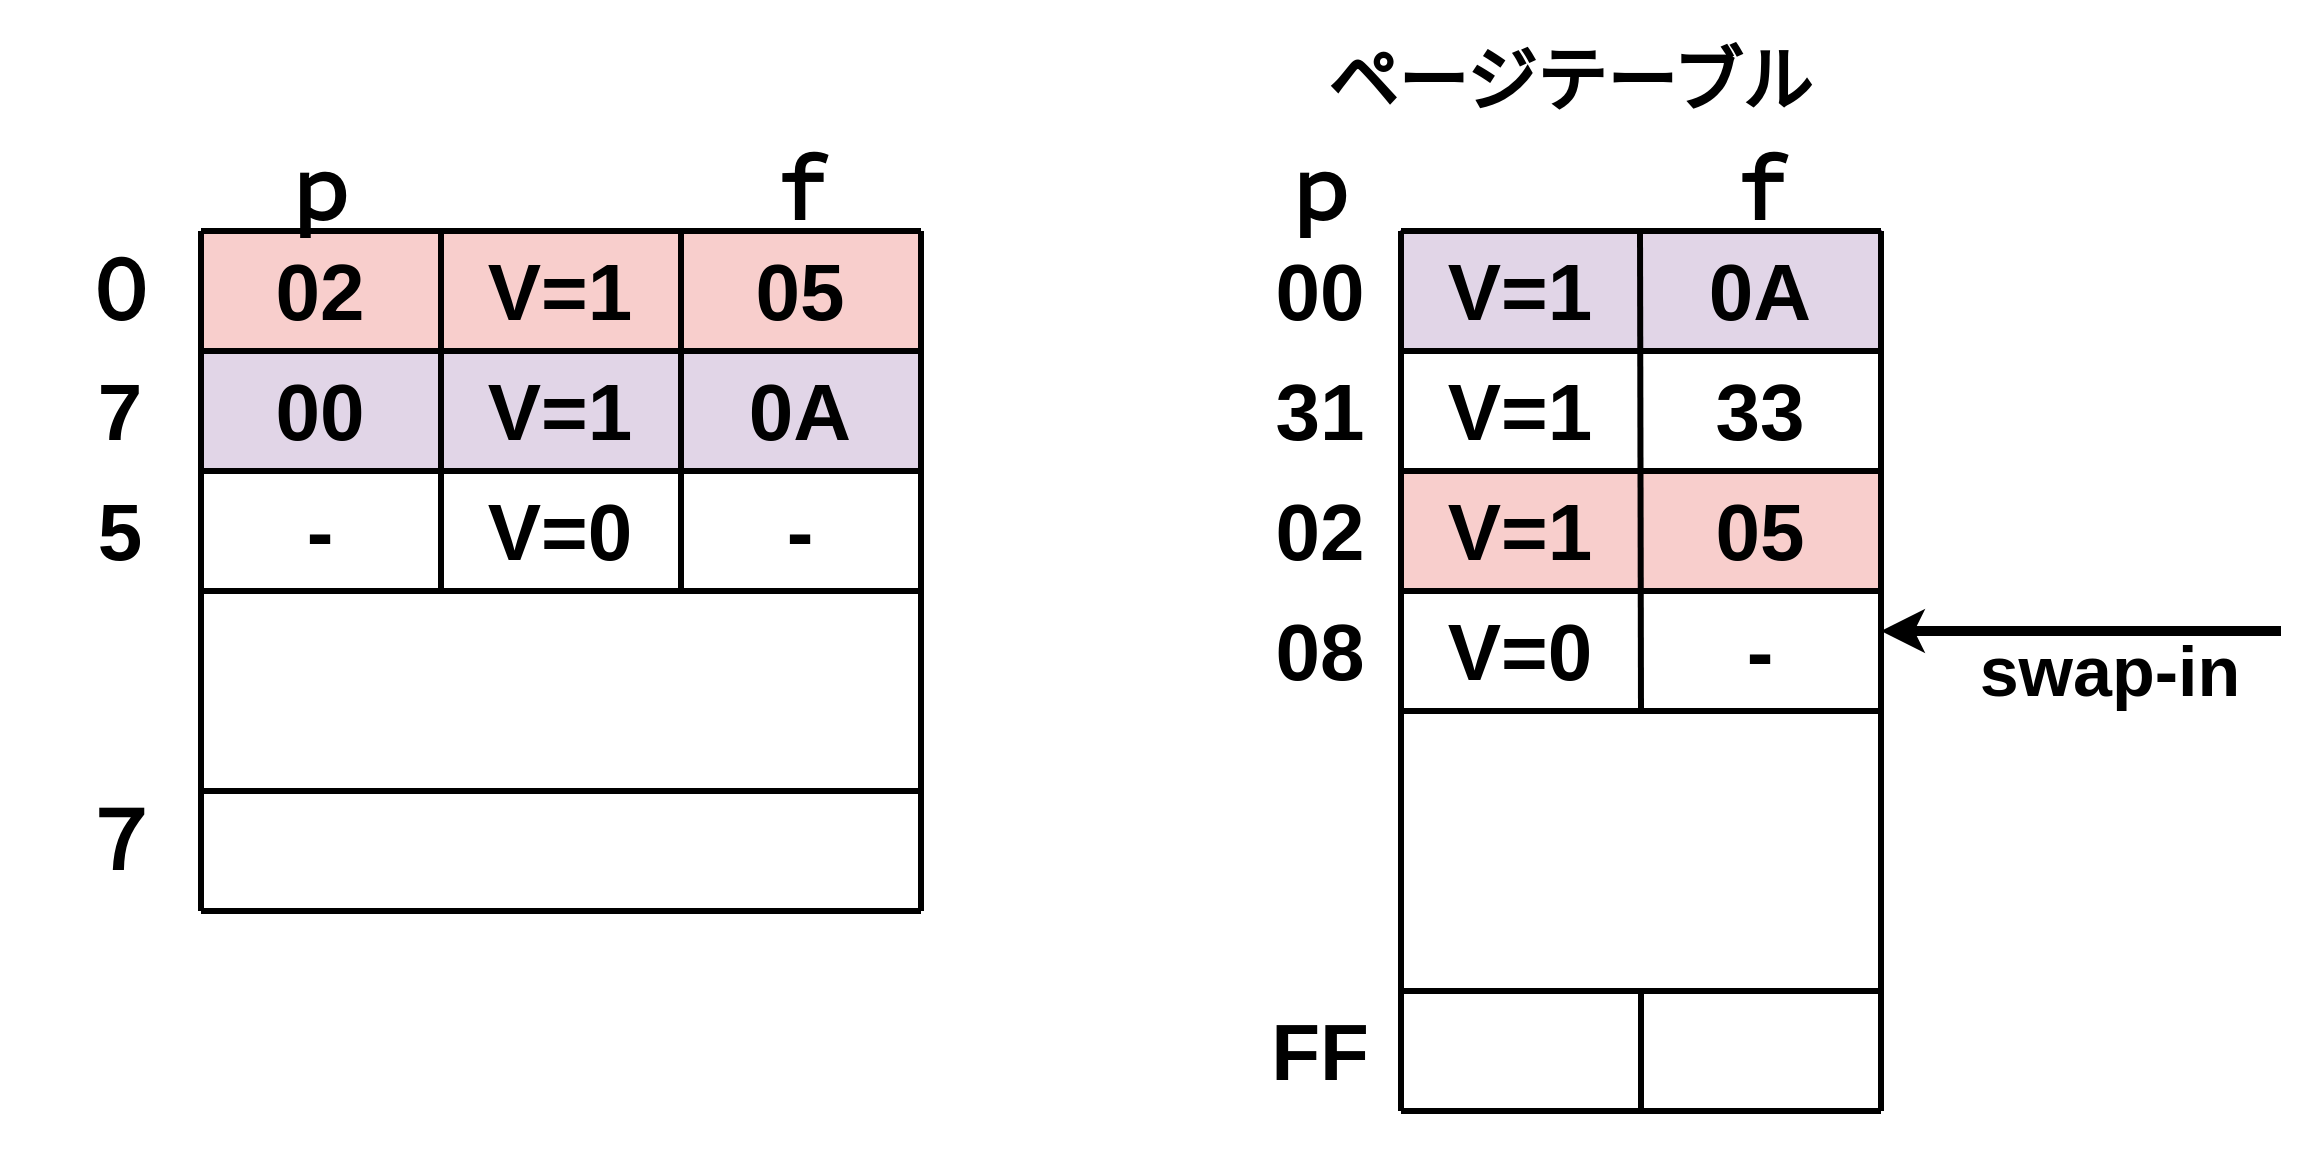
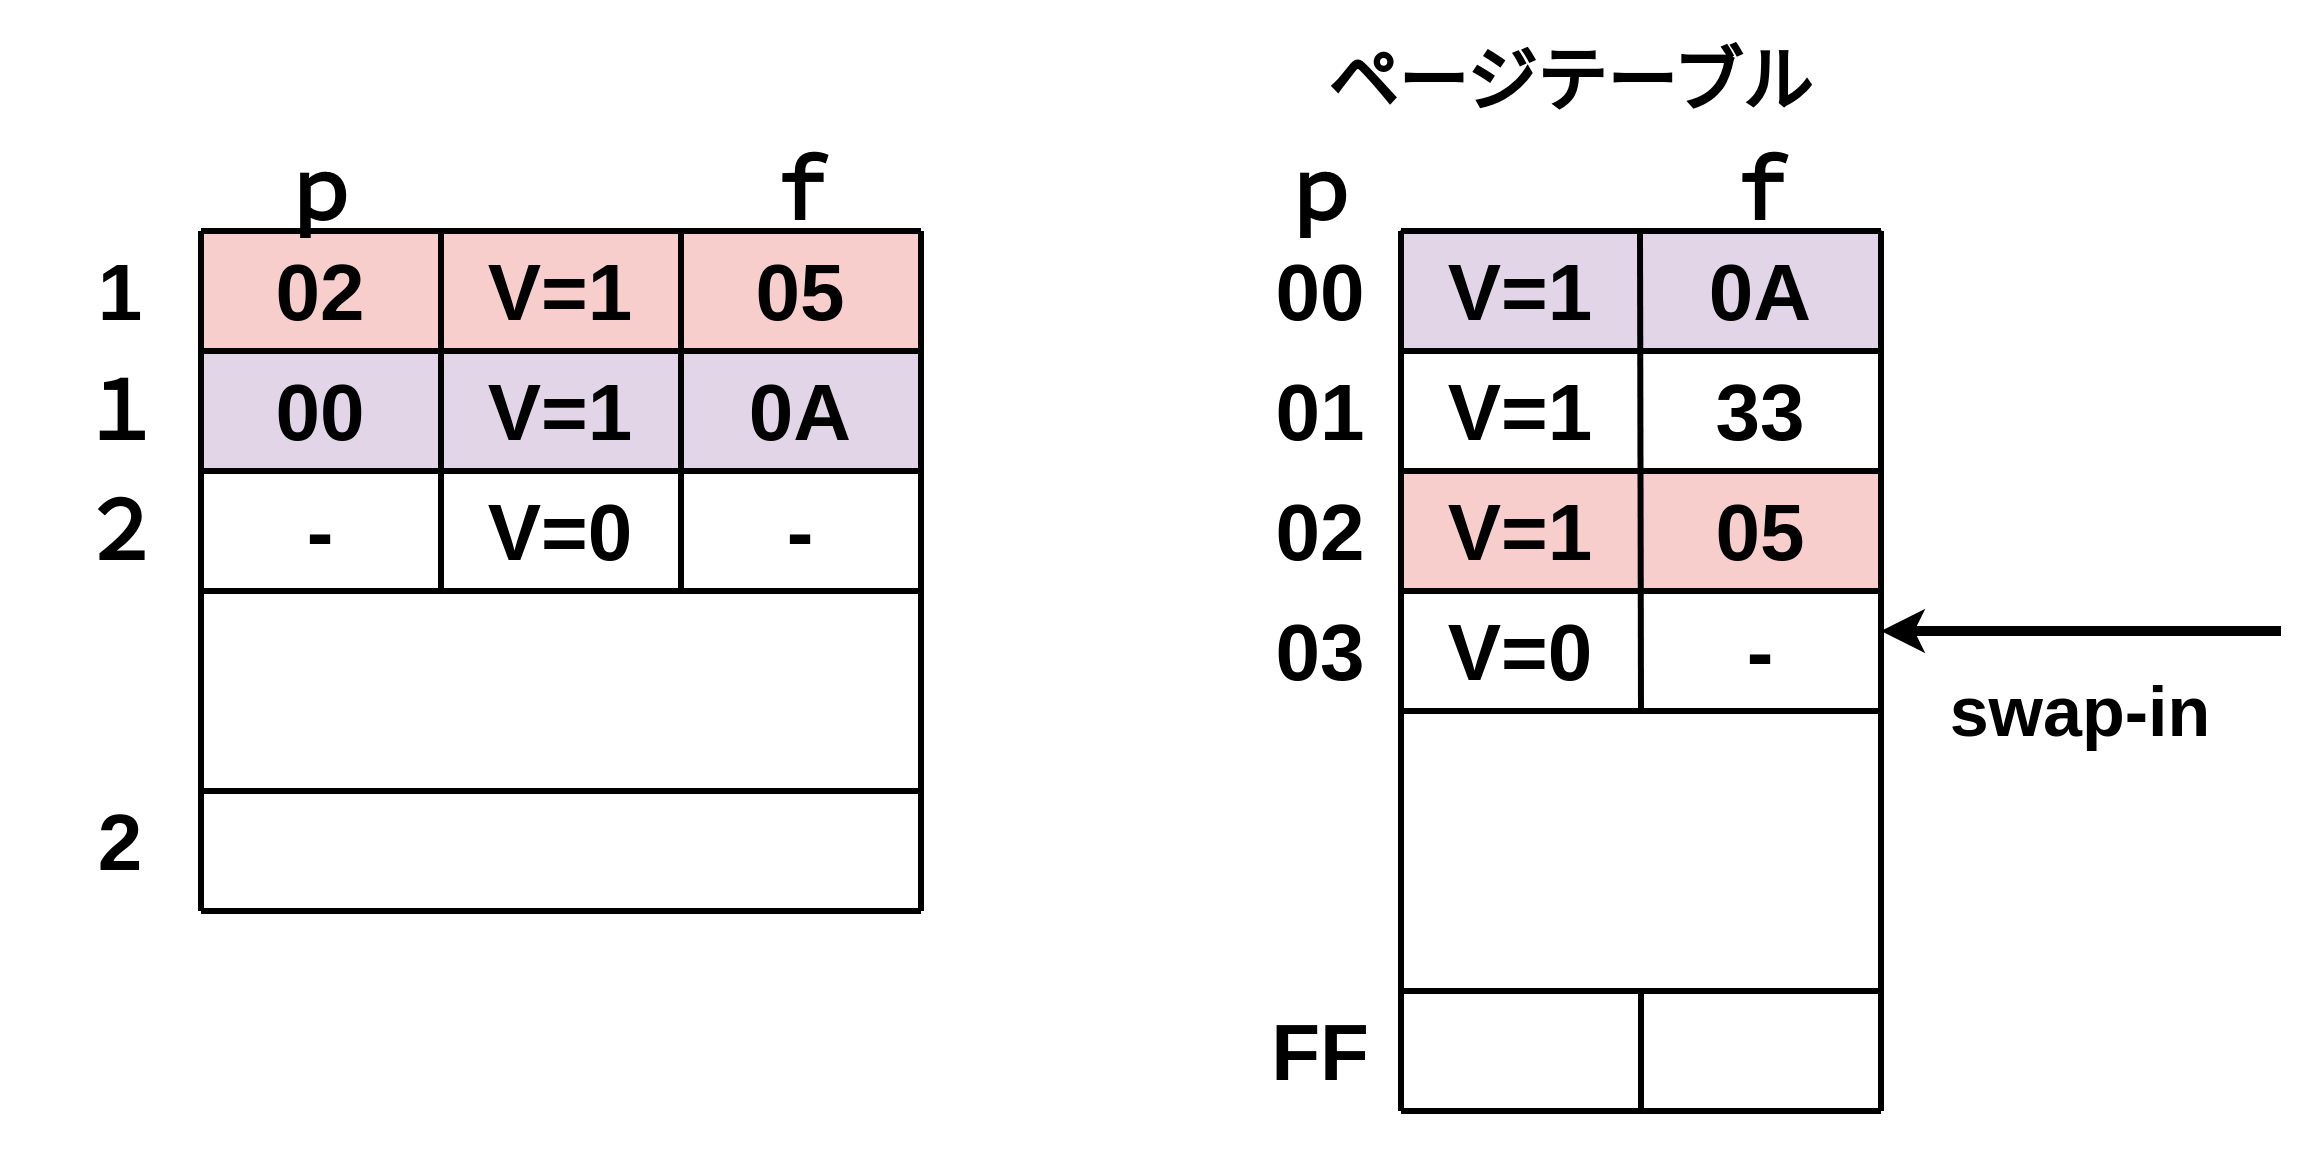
(121, 291) -> (121, 291)
(121, 411) -> (121, 411)
(1321, 411) -> (1321, 411)
(121, 531) -> (121, 531)
(1321, 651) -> (1321, 651)
(2111, 671) -> (2081, 711)
(121, 841) -> (121, 841)
